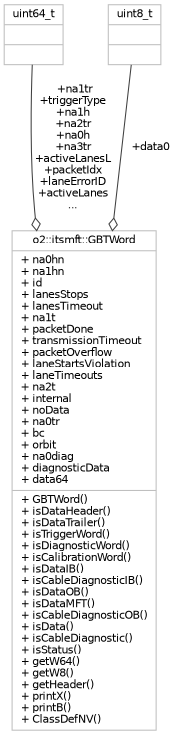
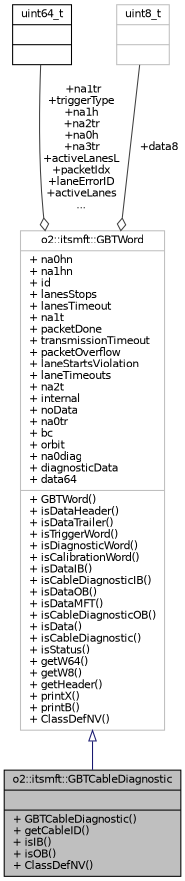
(34, 35) -> (42, 35)
(149, 148) -> (158, 148)
none -> (93, 823)
